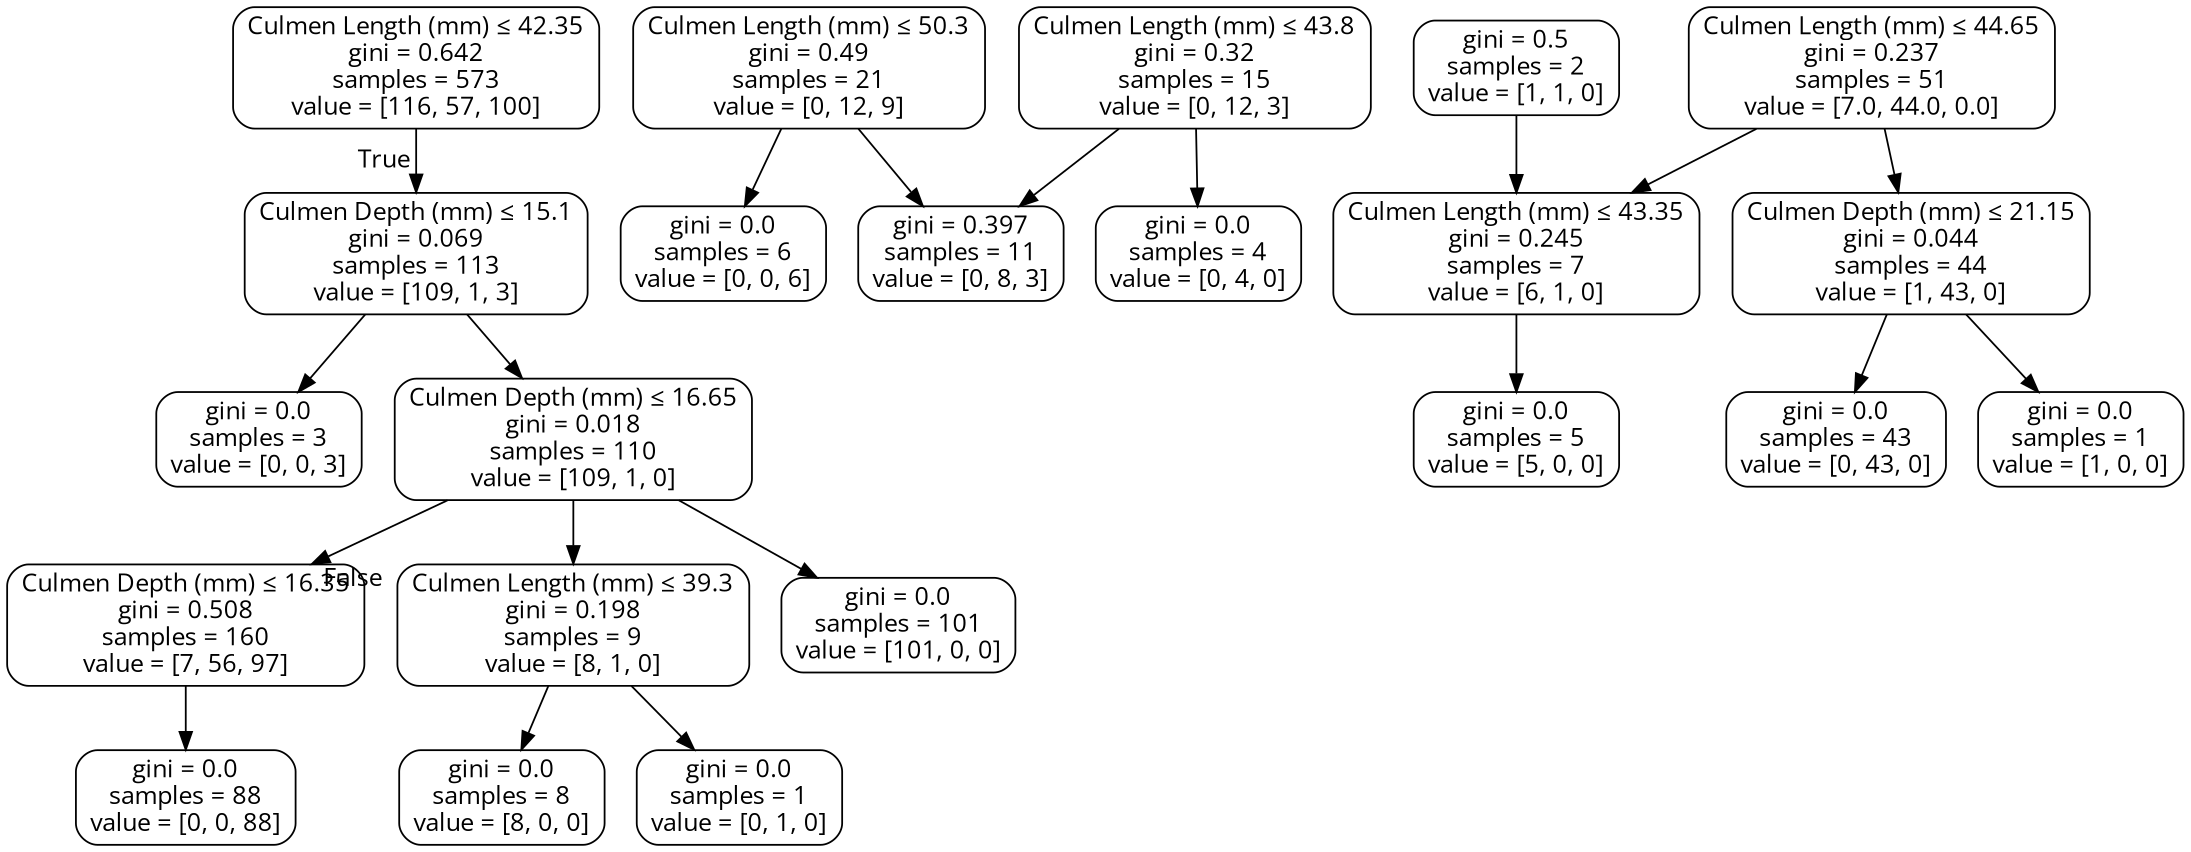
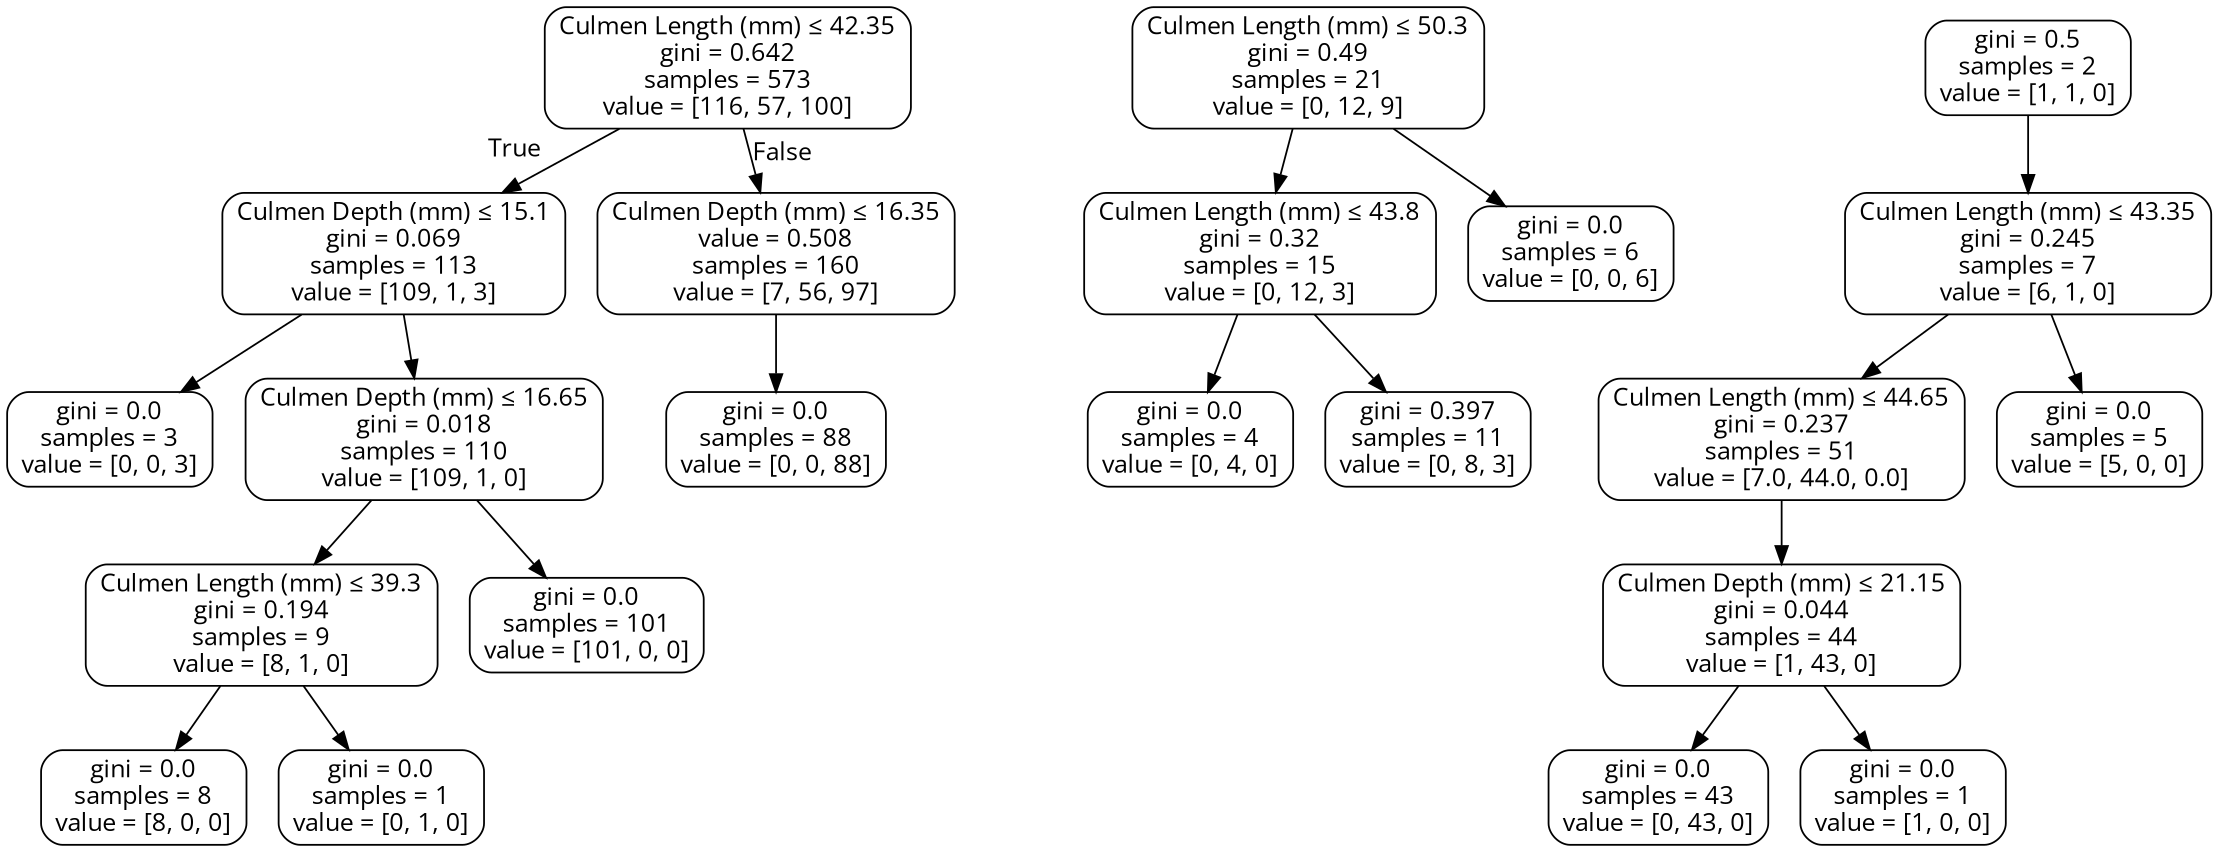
(1702, 157) -> (1912, 341)
(885, 160) -> (1287, 152)
(388, 528) -> (750, 152)
(186, 611) -> (776, 239)
(573, 611) -> (262, 611)
